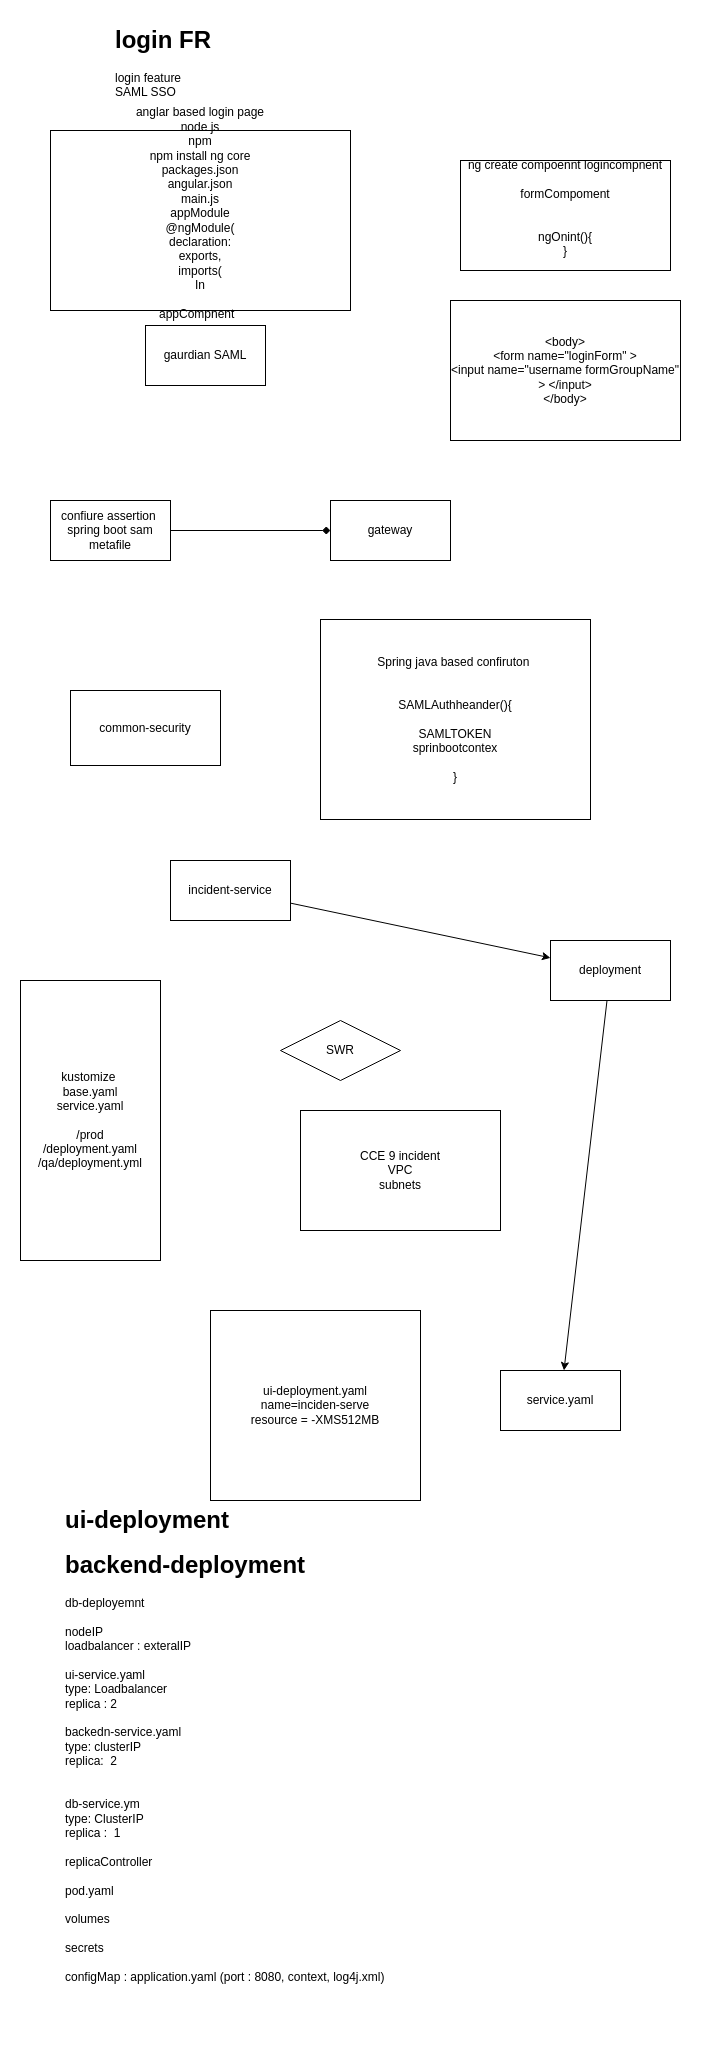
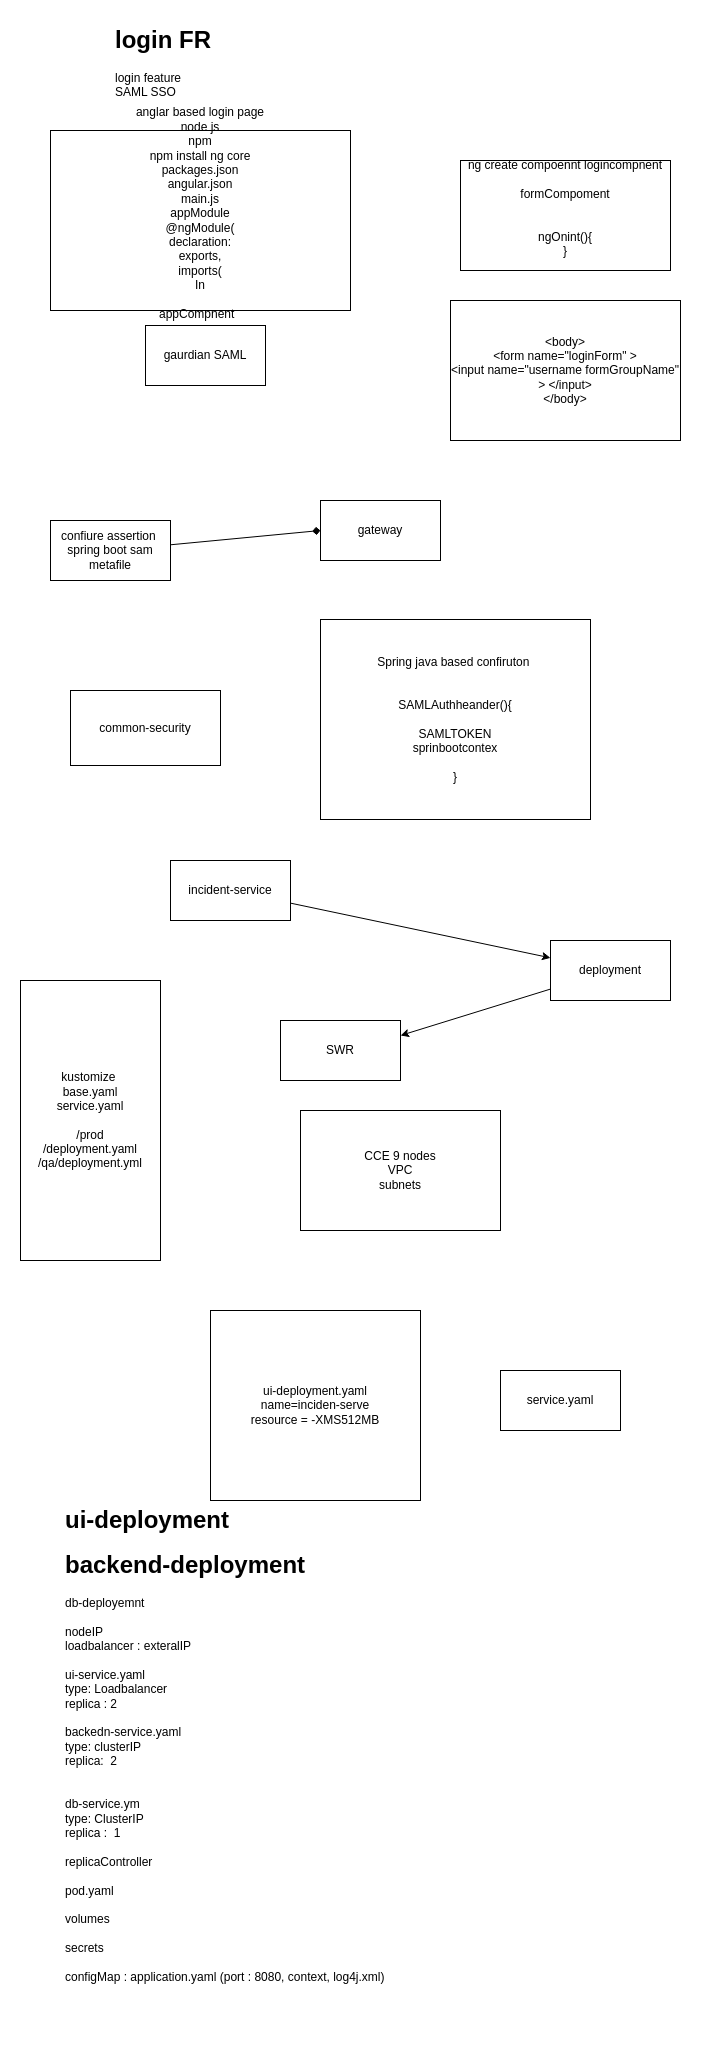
(111, 531) -> (111, 551)
(391, 531) -> (381, 531)
(341, 1051) -> (341, 1051)
(401, 1171) -> (401, 1171)
(586, 1182) -> (479, 1011)
